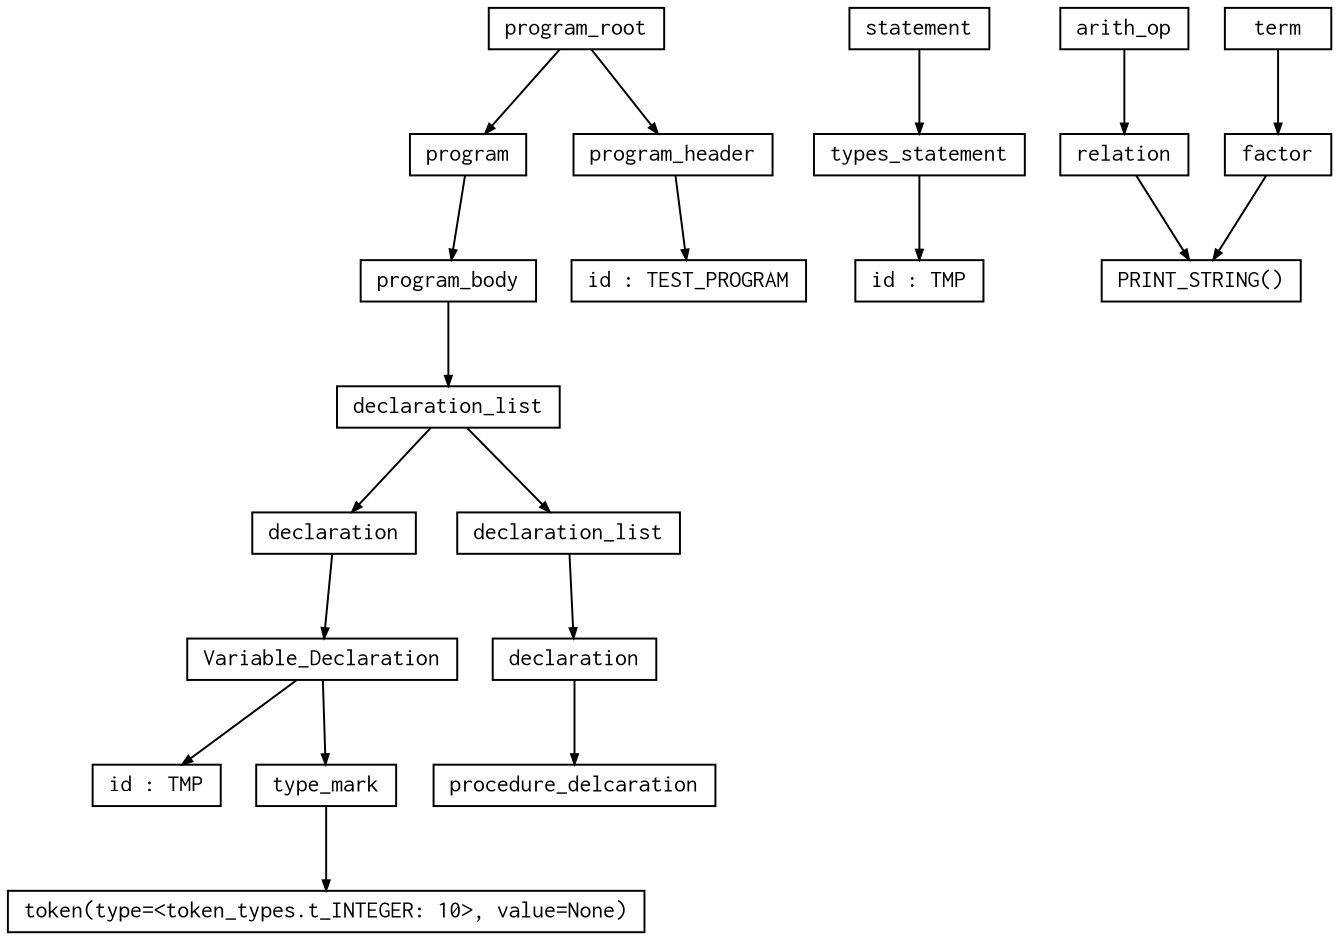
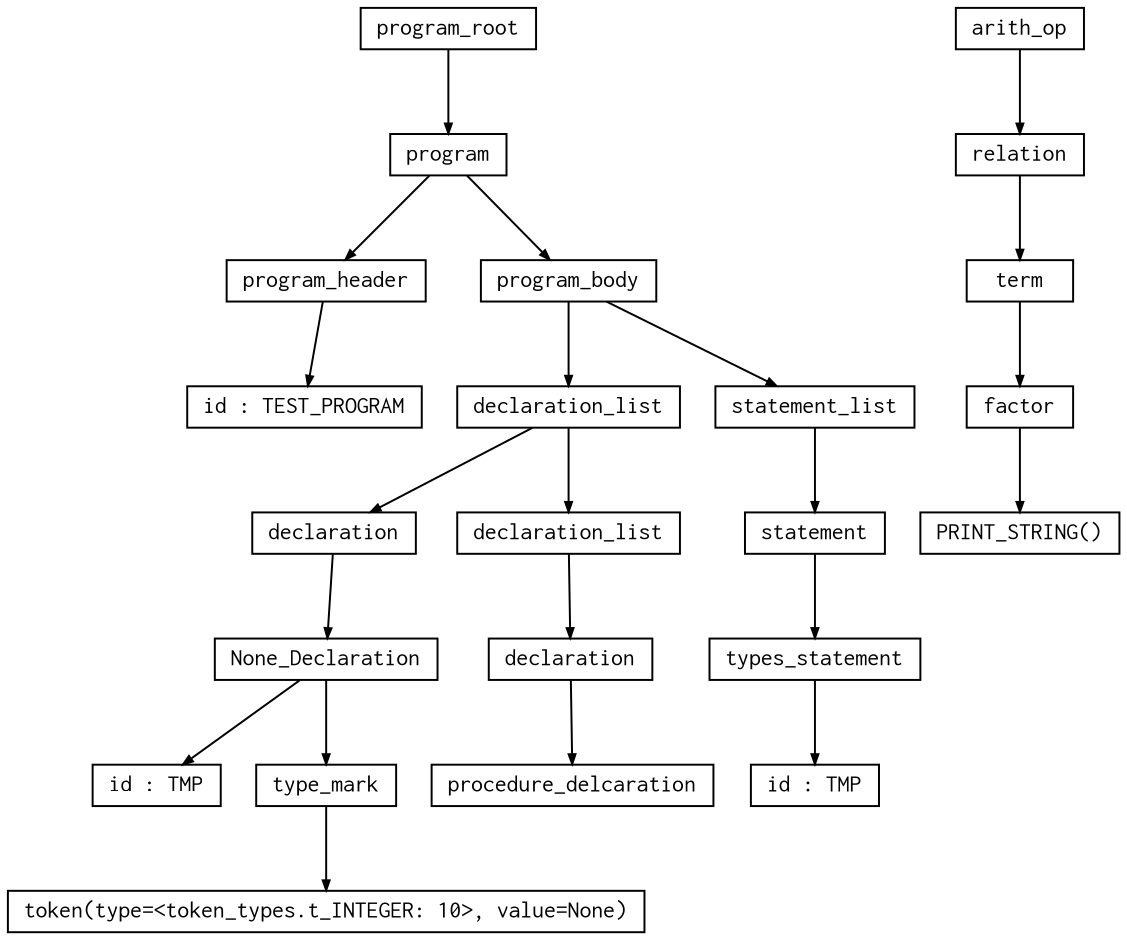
(621, 87) -> (391, 214)
(1160, 213) -> (1020, 213)
none -> (815, 407)
(322, 659) -> (326, 659)
